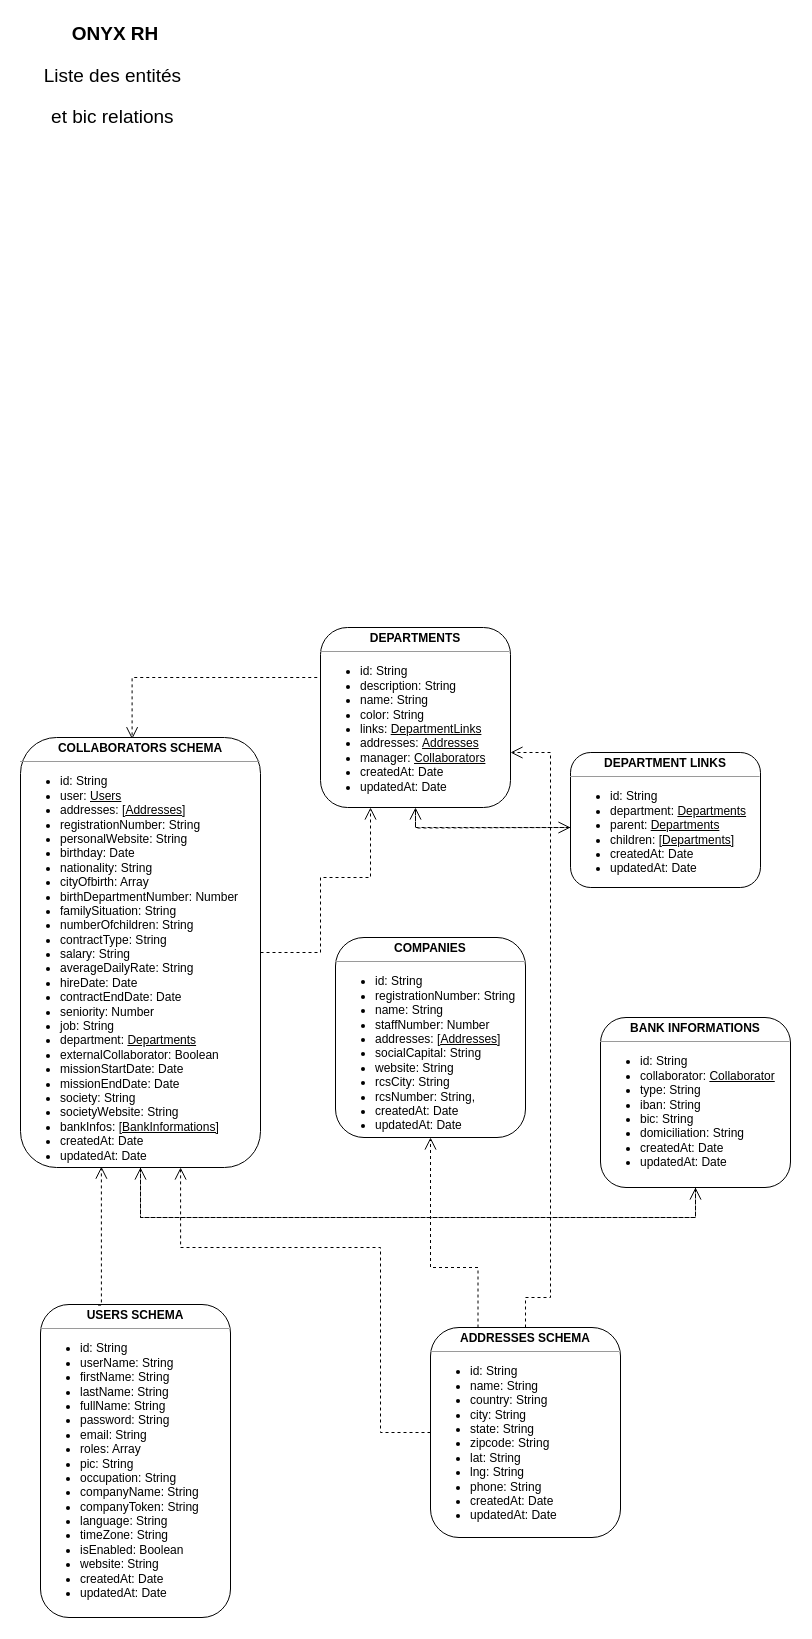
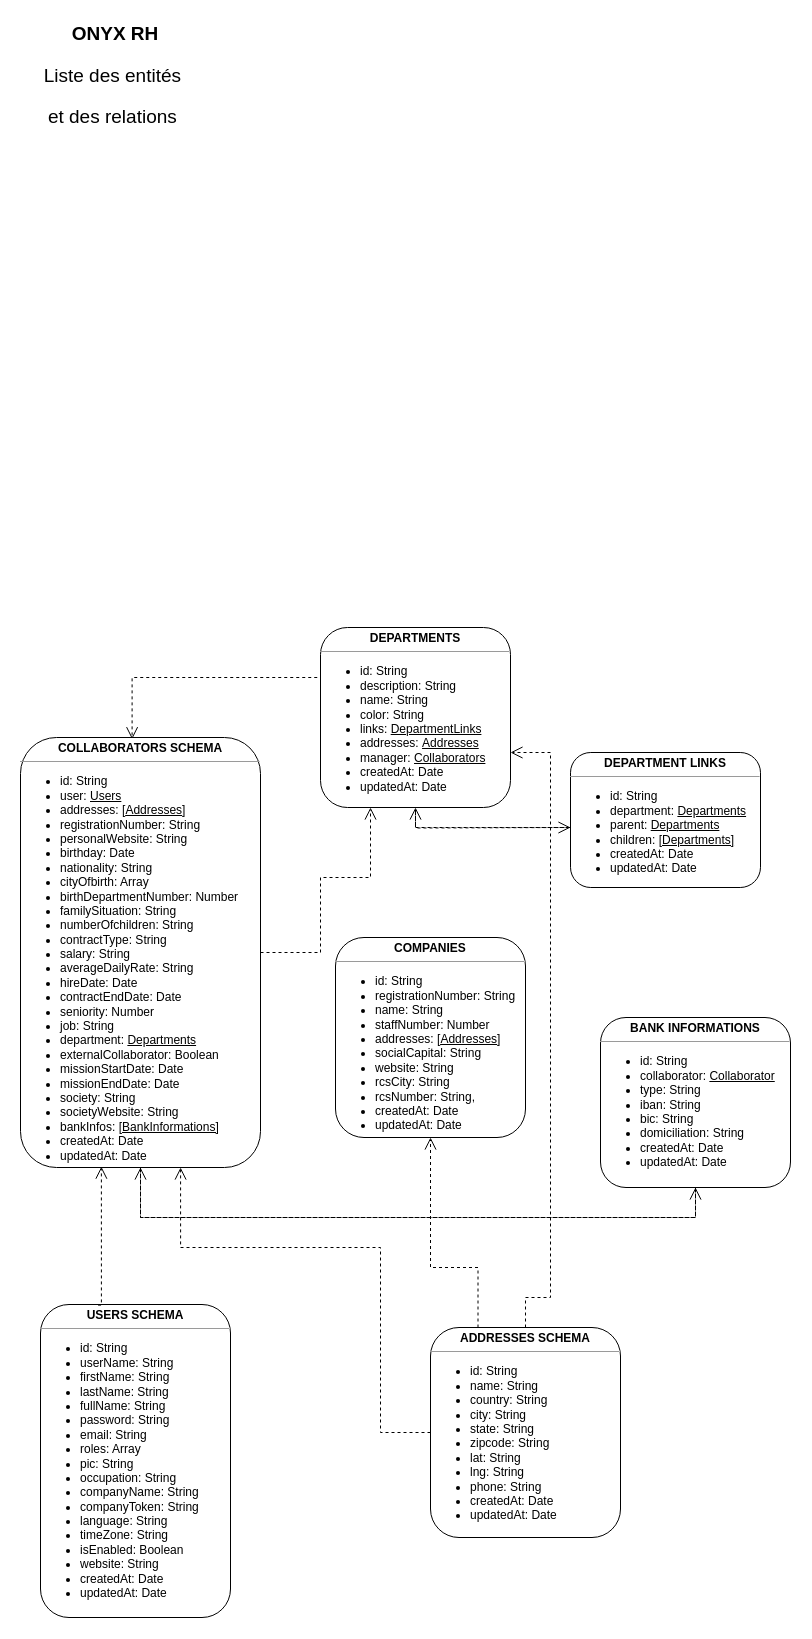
(116, 32) -> (116, 32)
